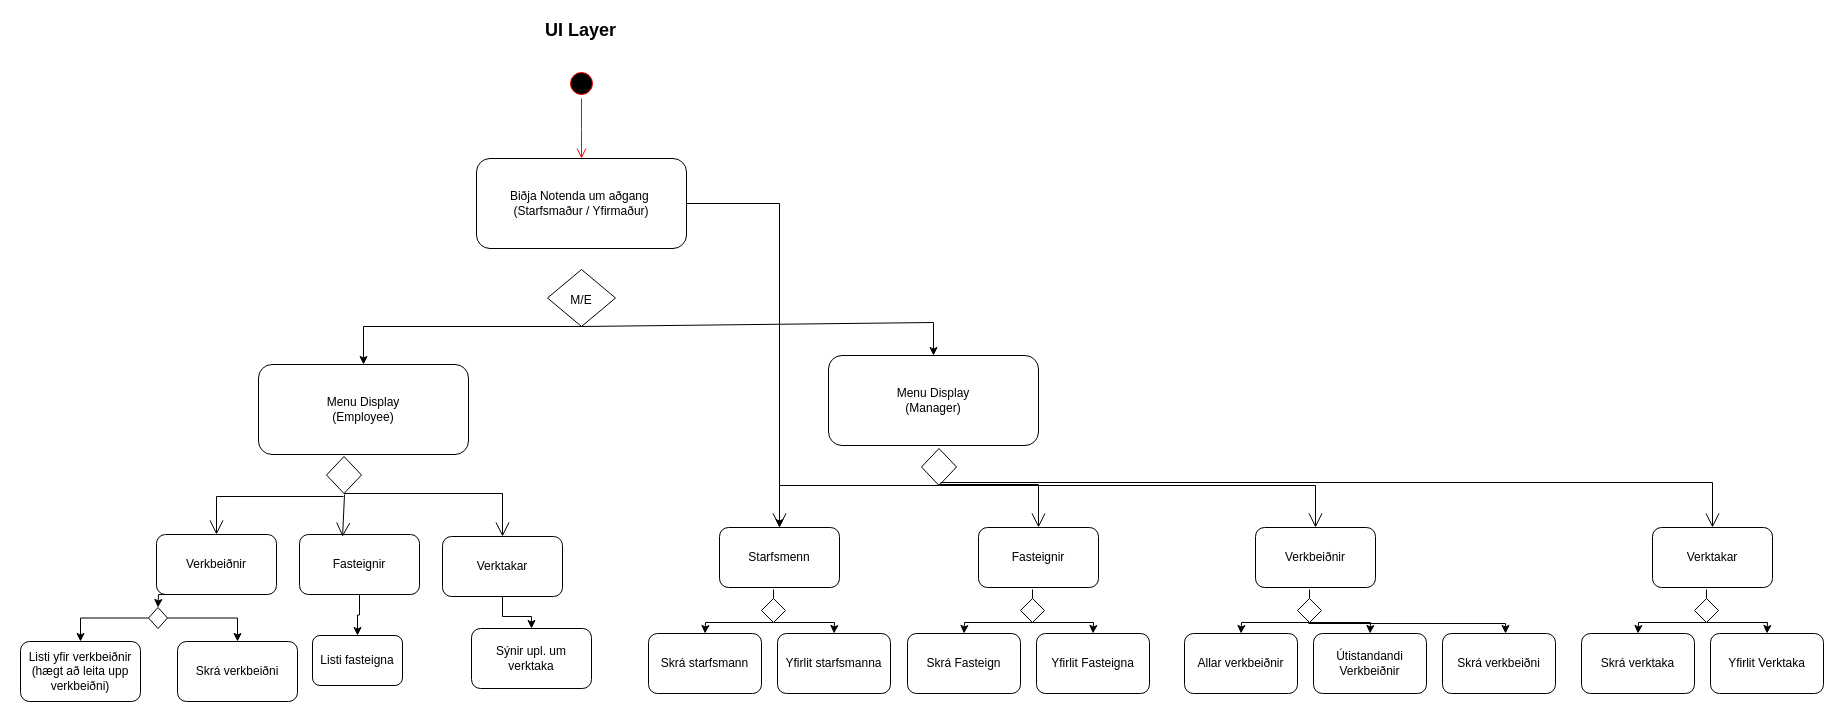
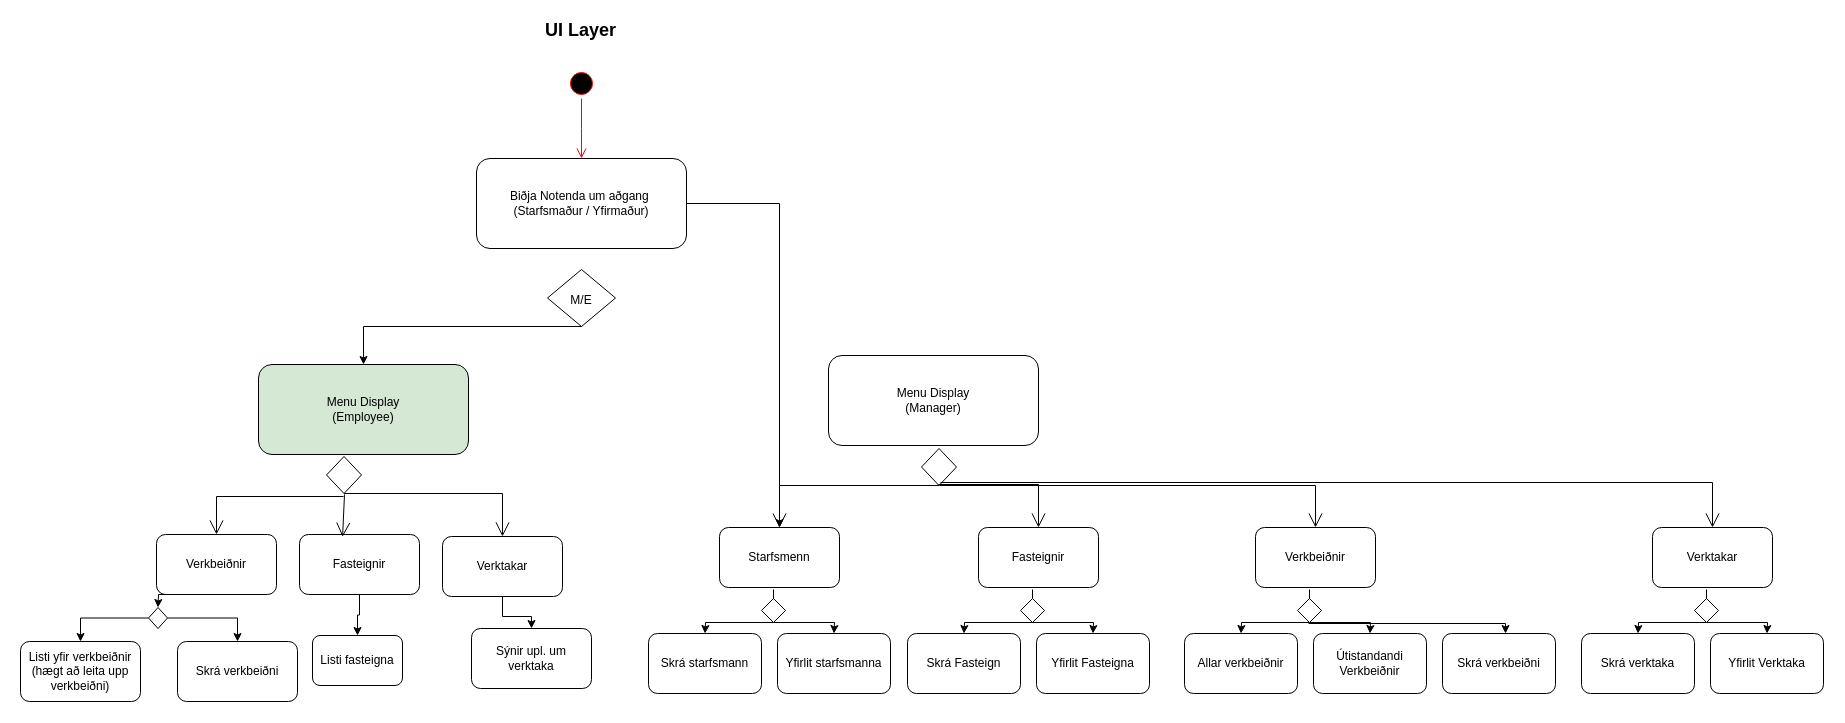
(771, 324) -> none
(364, 410) -> (364, 410)
